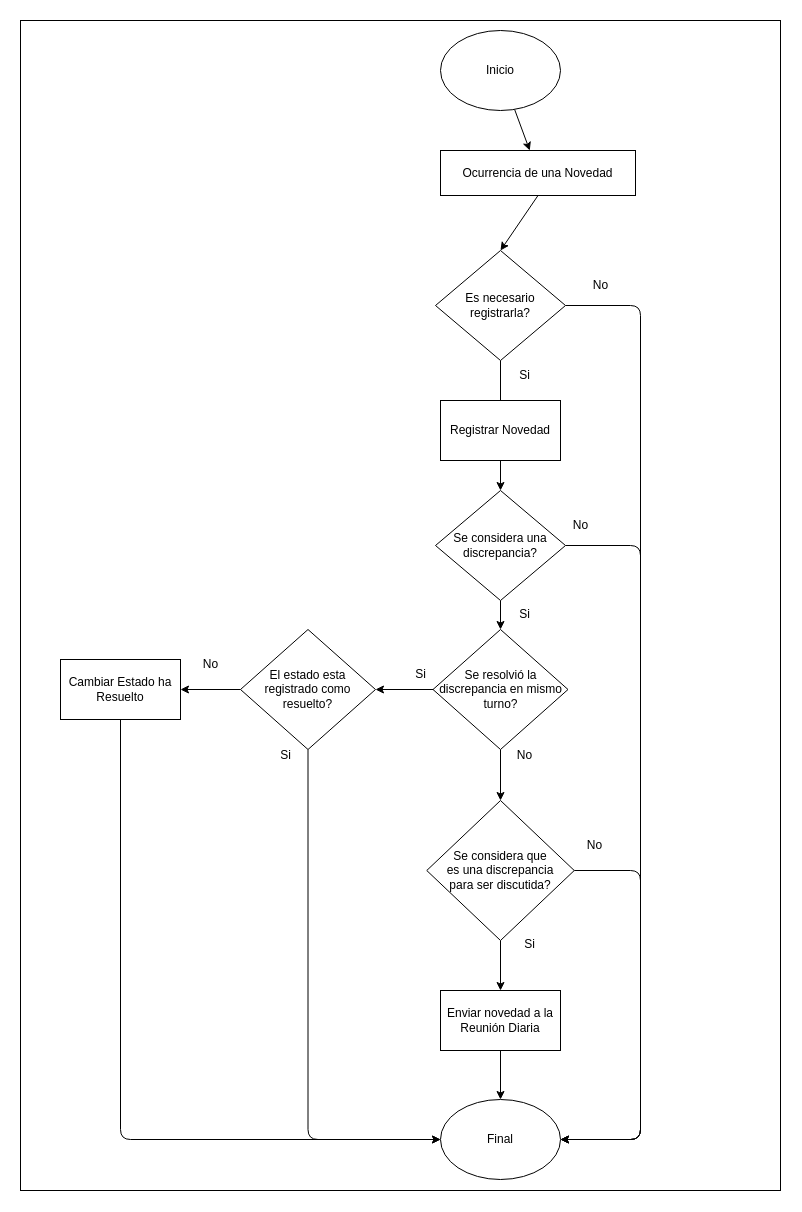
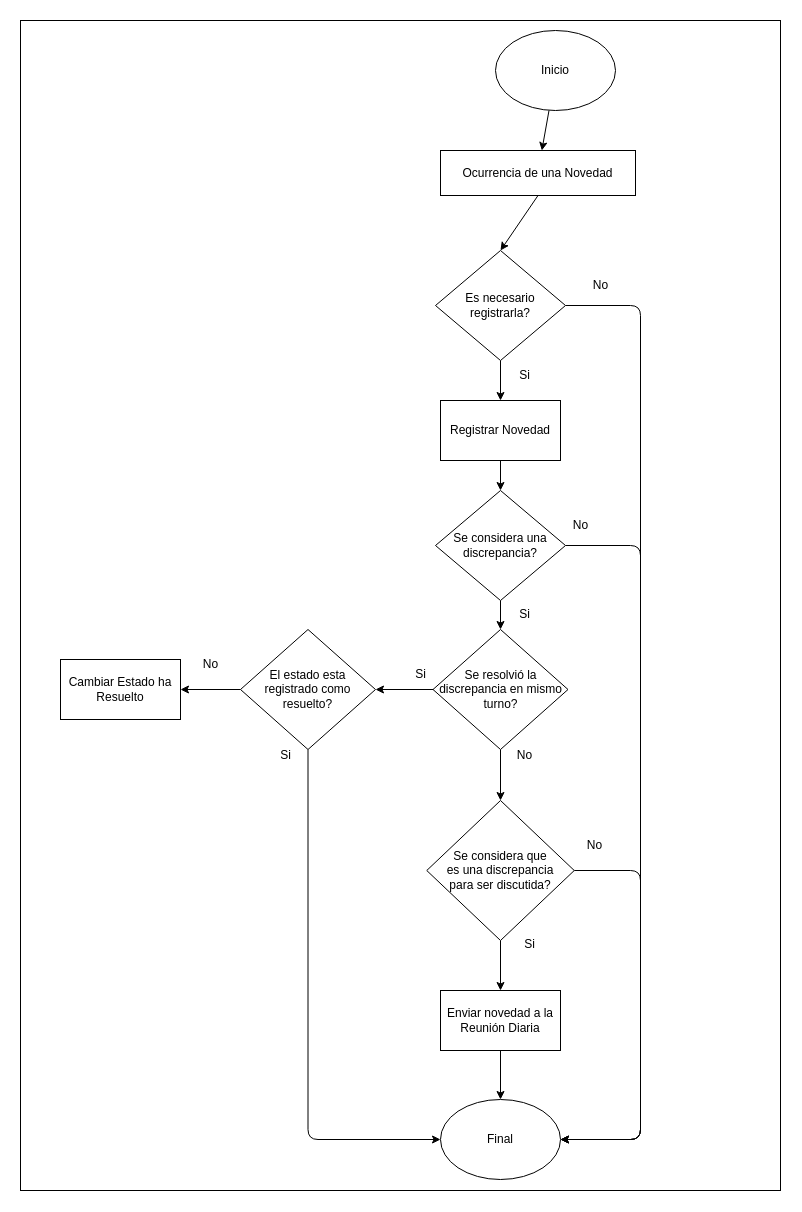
(501, 71) -> (556, 71)
(501, 395) -> (501, 392)
(121, 1021) -> none
